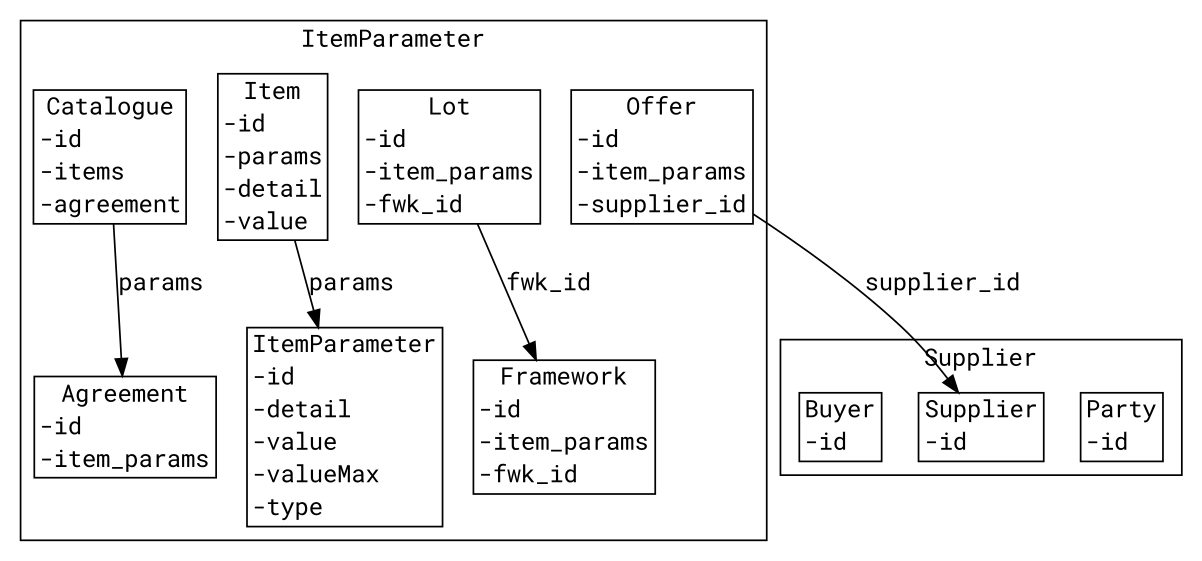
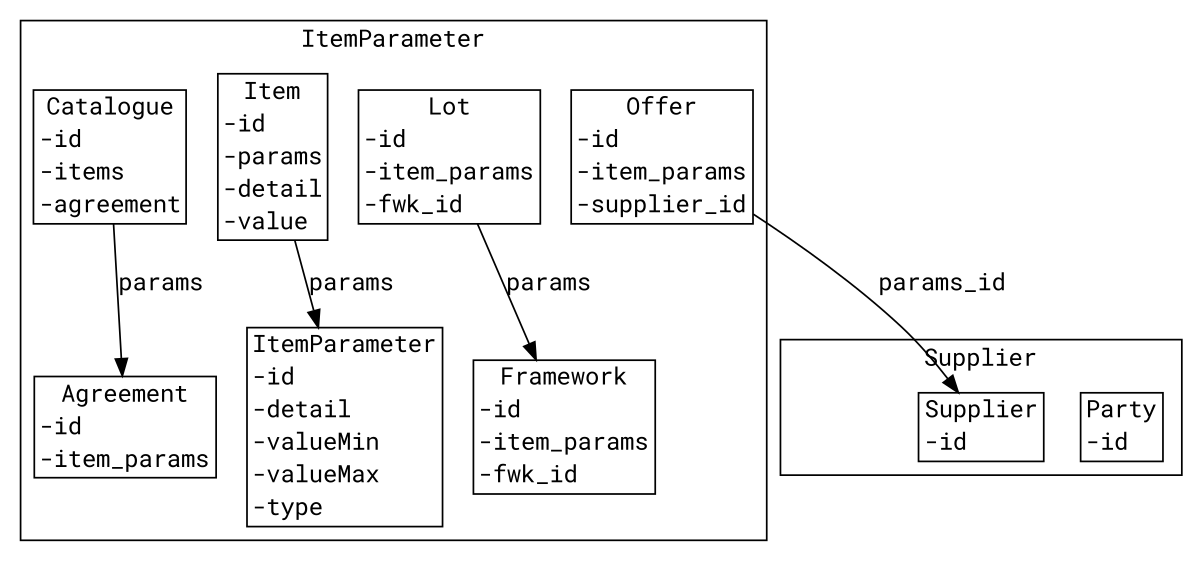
(549, 284) -> (549, 284)
(943, 284) -> (943, 284)
(840, 427) -> none
(295, 443) -> (316, 443)
